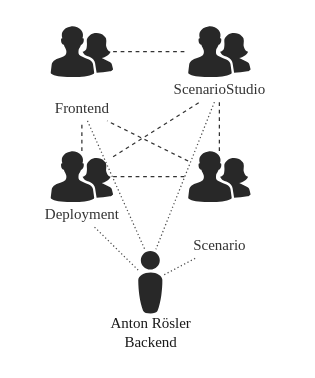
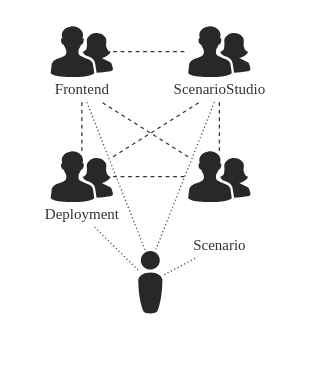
(82, 108) -> (82, 89)
(150, 332) -> none
